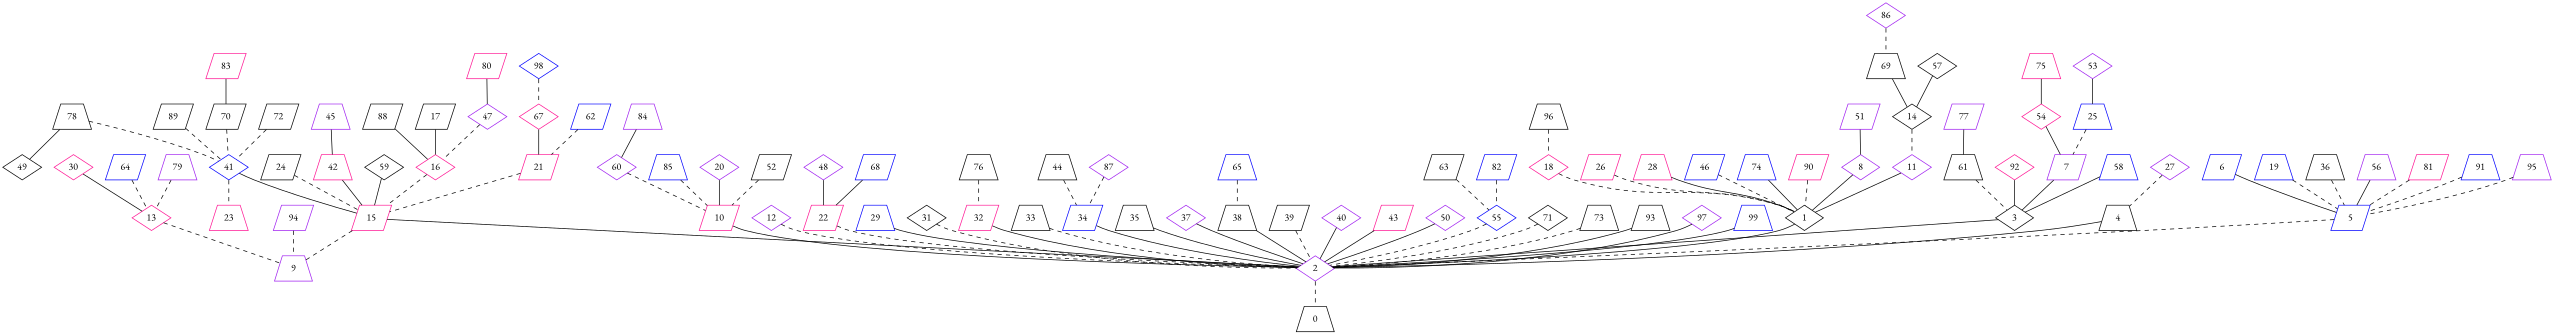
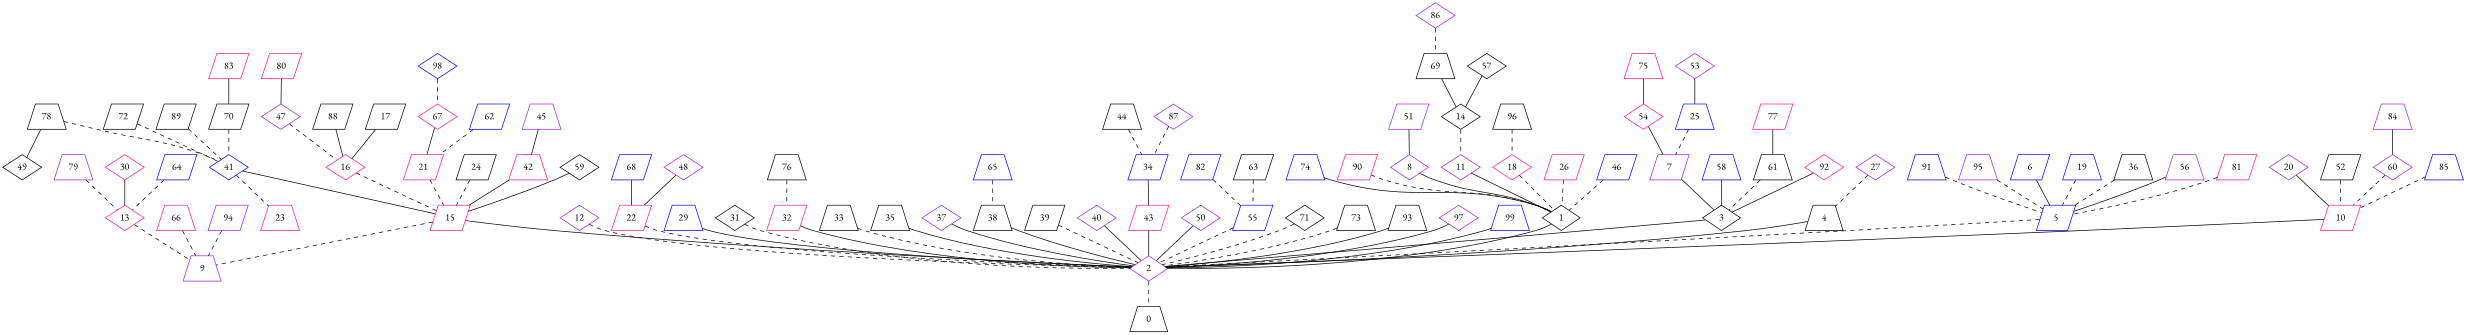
(1964, 117) -> (1773, 117)
(1653, 167) -> none
none -> (176, 218)
(1497, 218) -> (1253, 218)
(1197, 252) -> (1148, 193)
